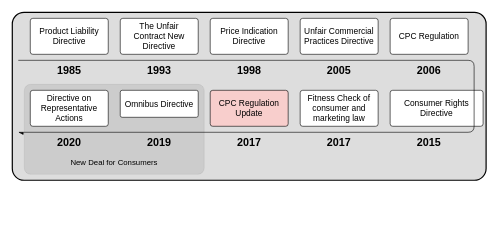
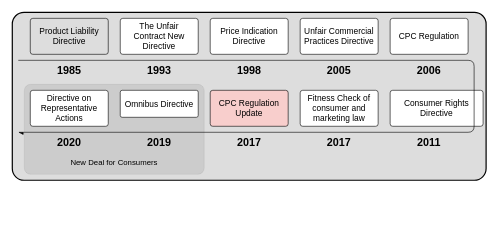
(69, 36) -> (69, 36)
(429, 143) -> (429, 143)
